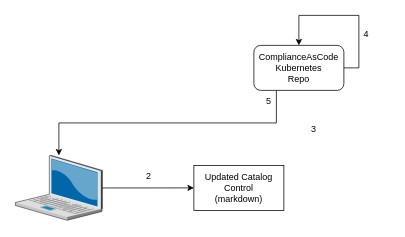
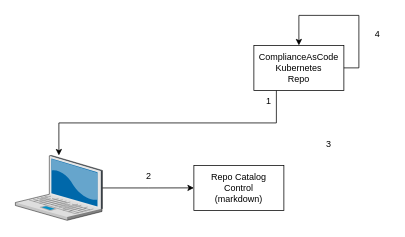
(366, 34) -> (378, 34)
(299, 68) -> (299, 68)
(269, 102) -> (269, 102)
(314, 129) -> (329, 144)
(239, 188) -> (239, 188)
